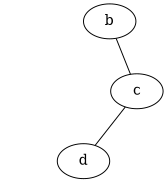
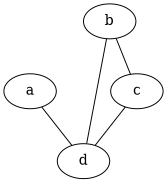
none -> (30, 91)
none -> (97, 91)
